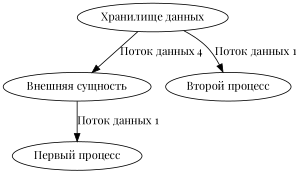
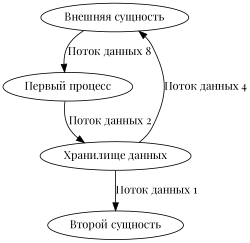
(228, 87) -> (116, 225)
(118, 121) -> (110, 52)
none -> (66, 122)
